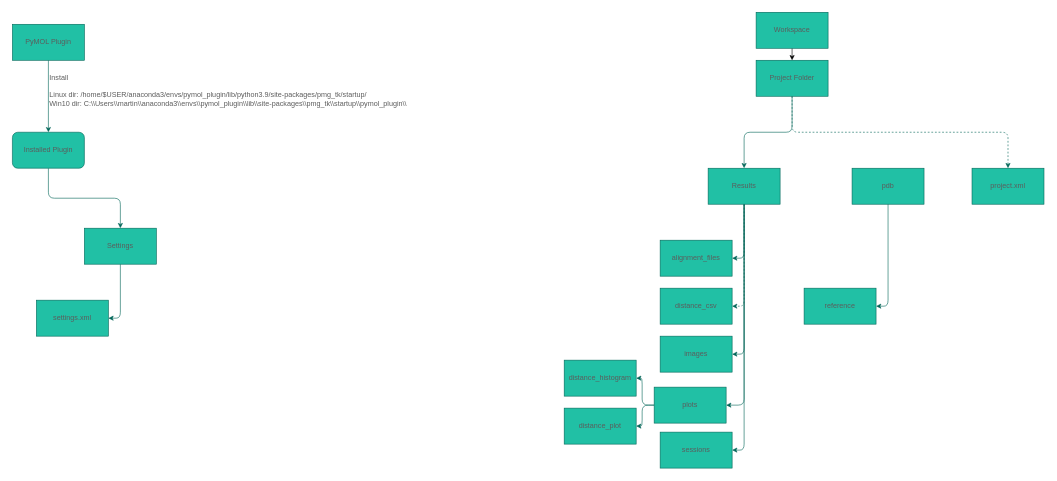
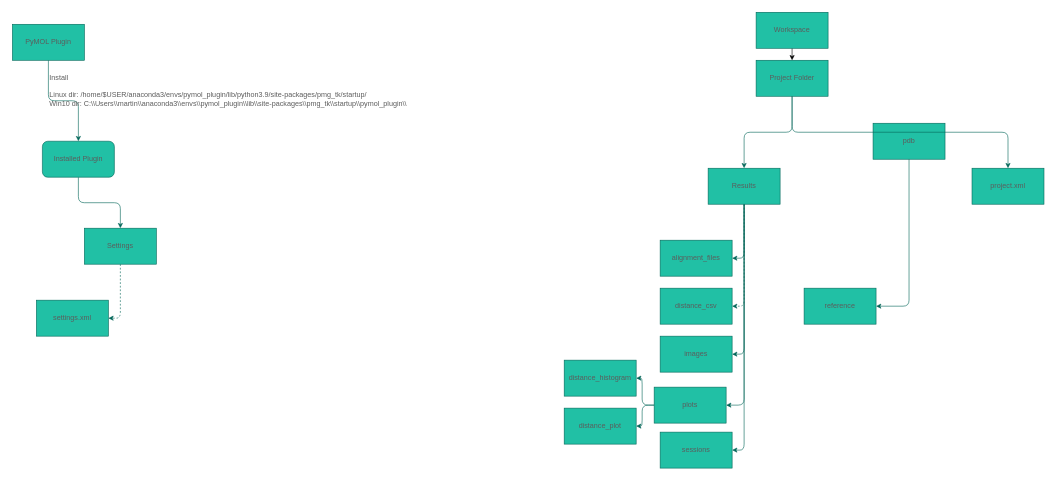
(908, 132) -> (908, 132)
(48, 150) -> (78, 159)
(888, 186) -> (909, 141)
(120, 294) -> (120, 294)
